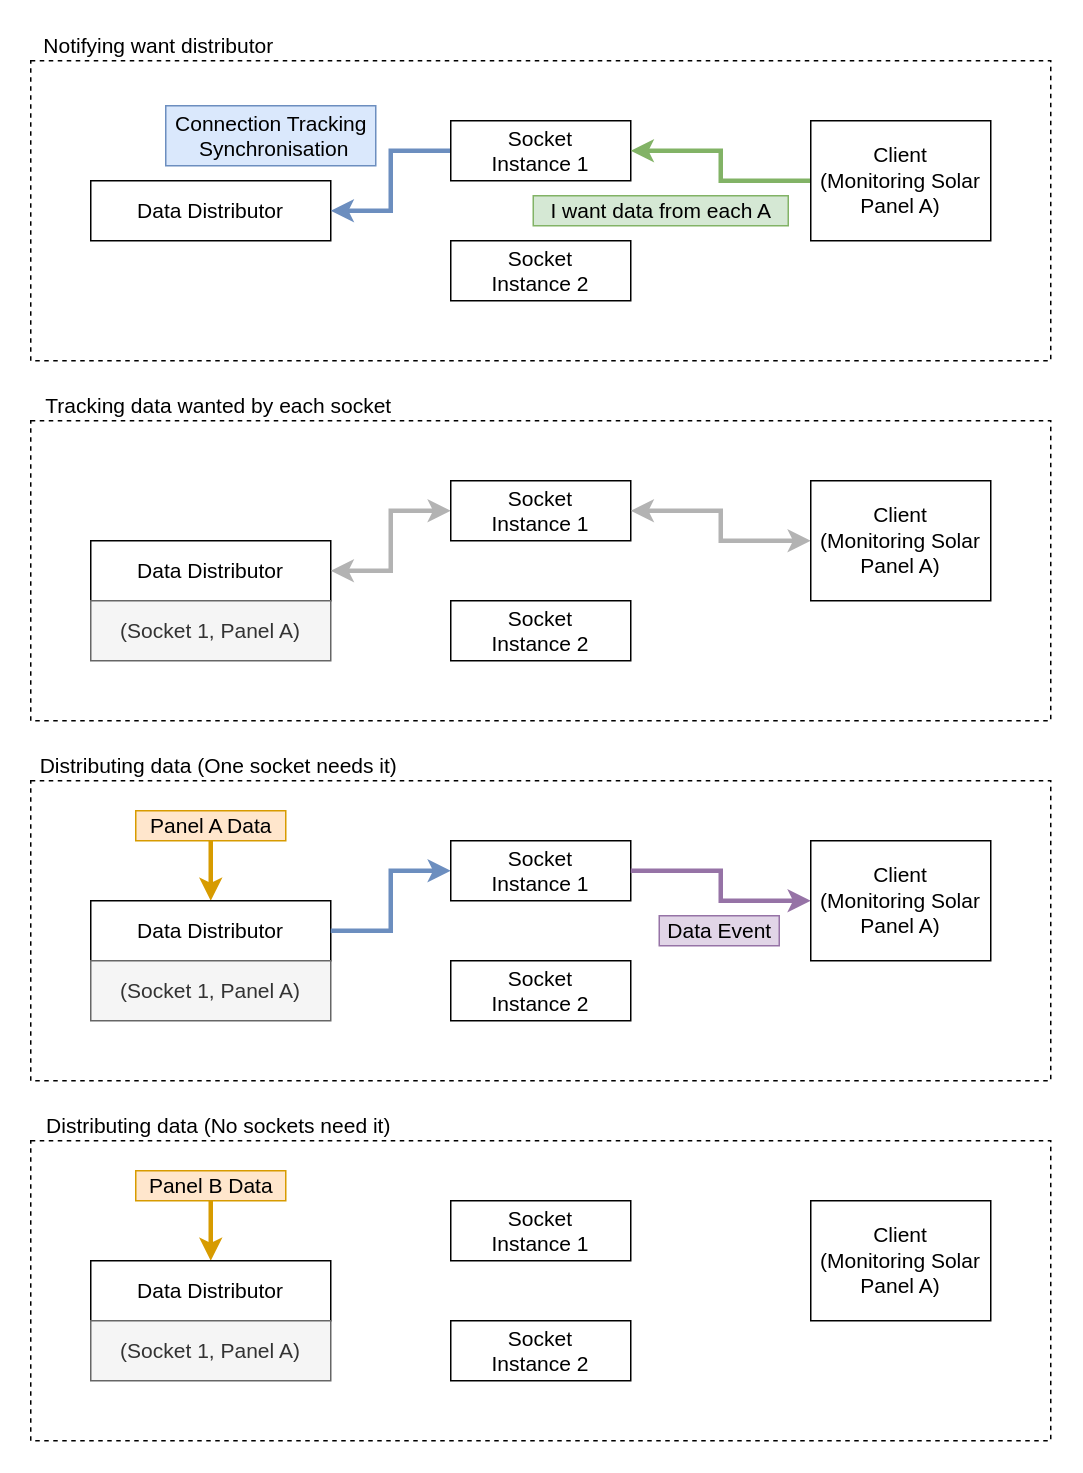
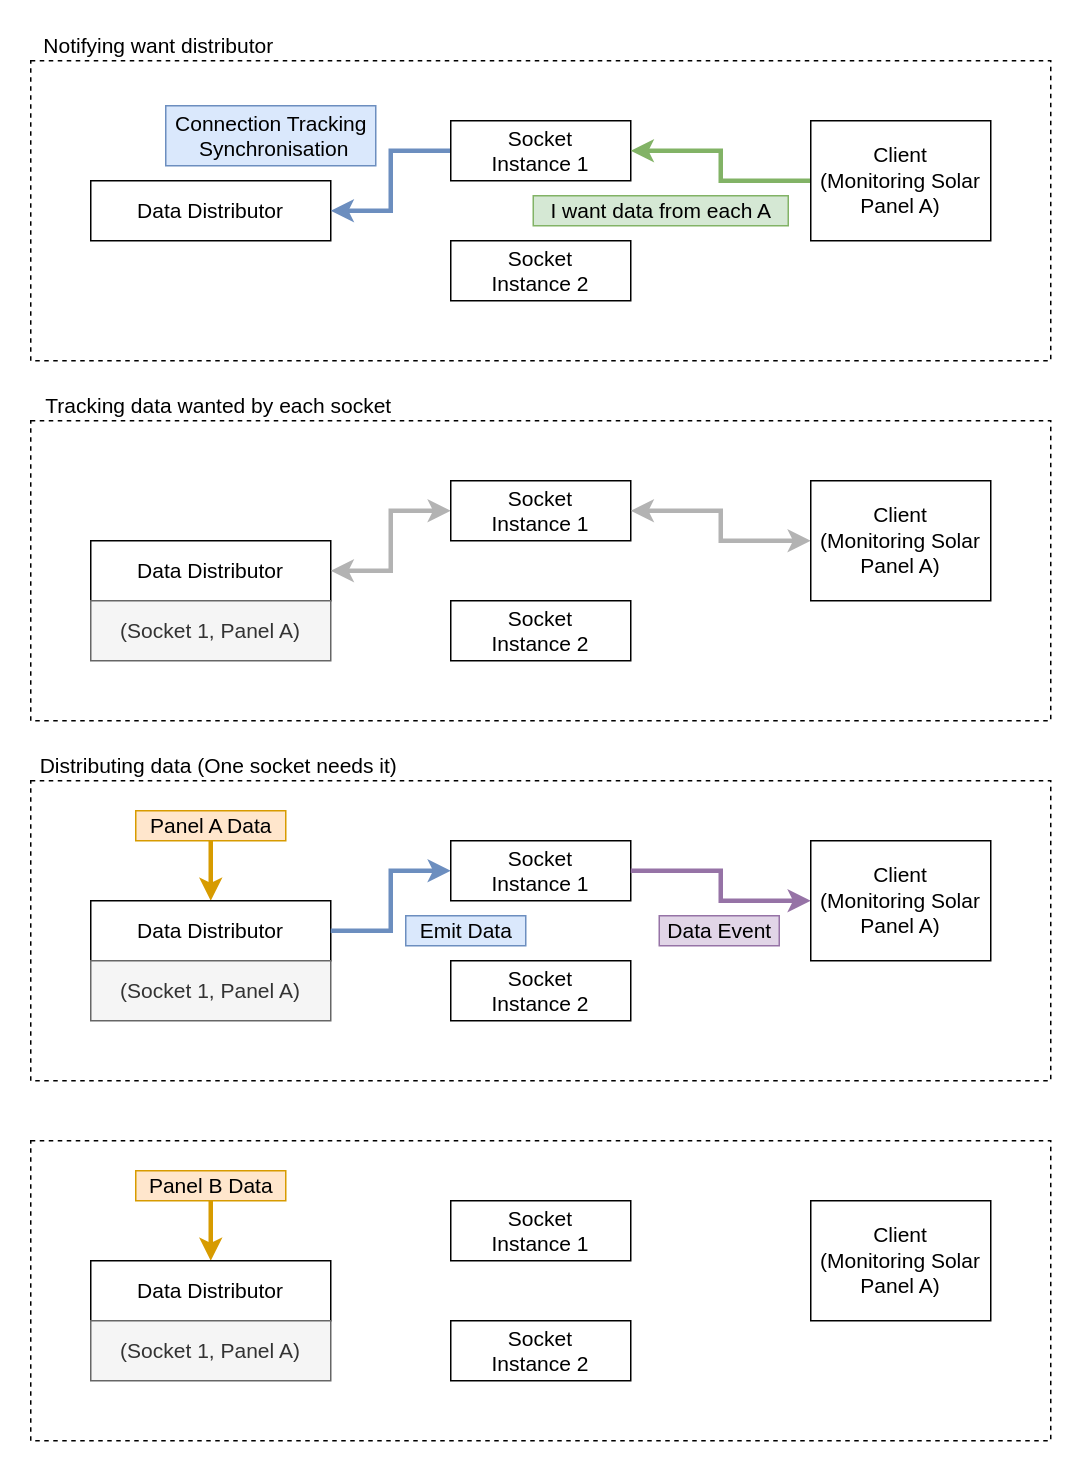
none -> (466, 931)
(218, 1126) -> none
